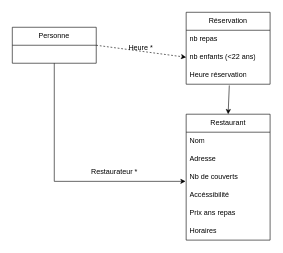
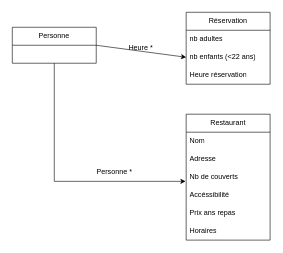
(205, 39) -> (208, 39)
(140, 51) -> (140, 51)
(229, 104) -> none
(115, 172) -> (115, 172)
